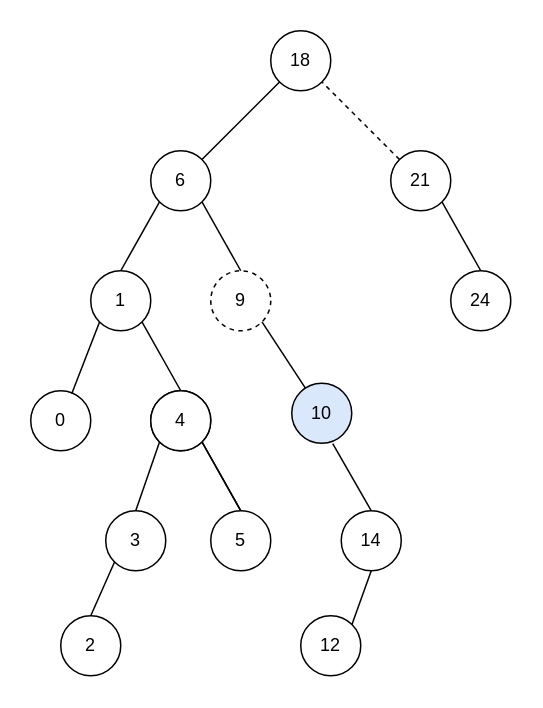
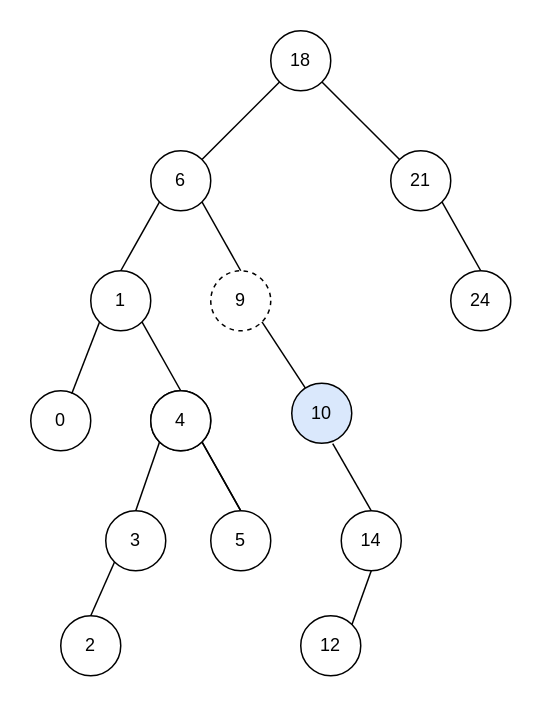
(360, 120) -> (360, 120)
